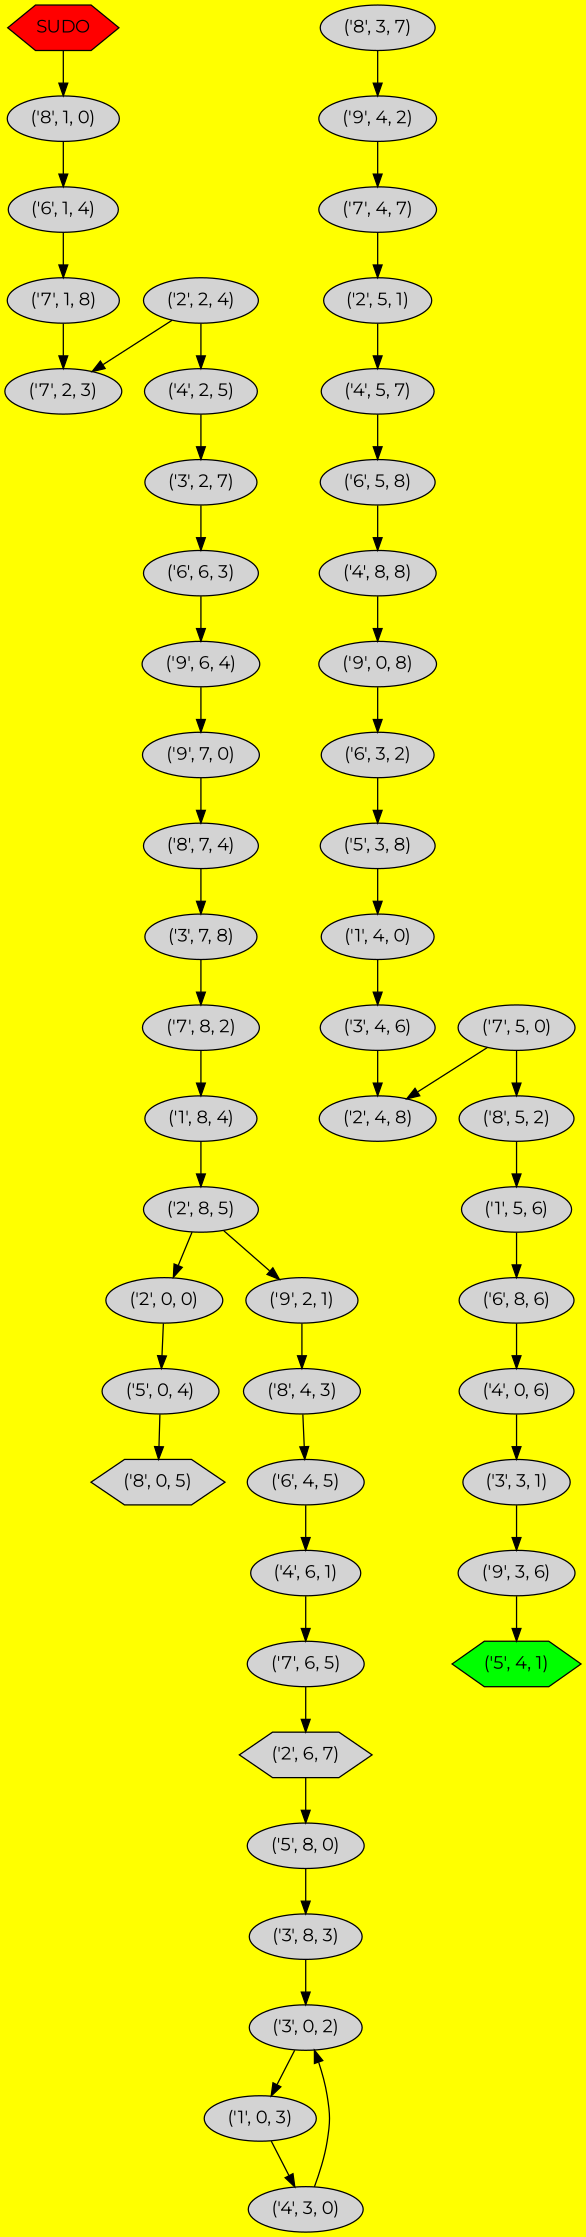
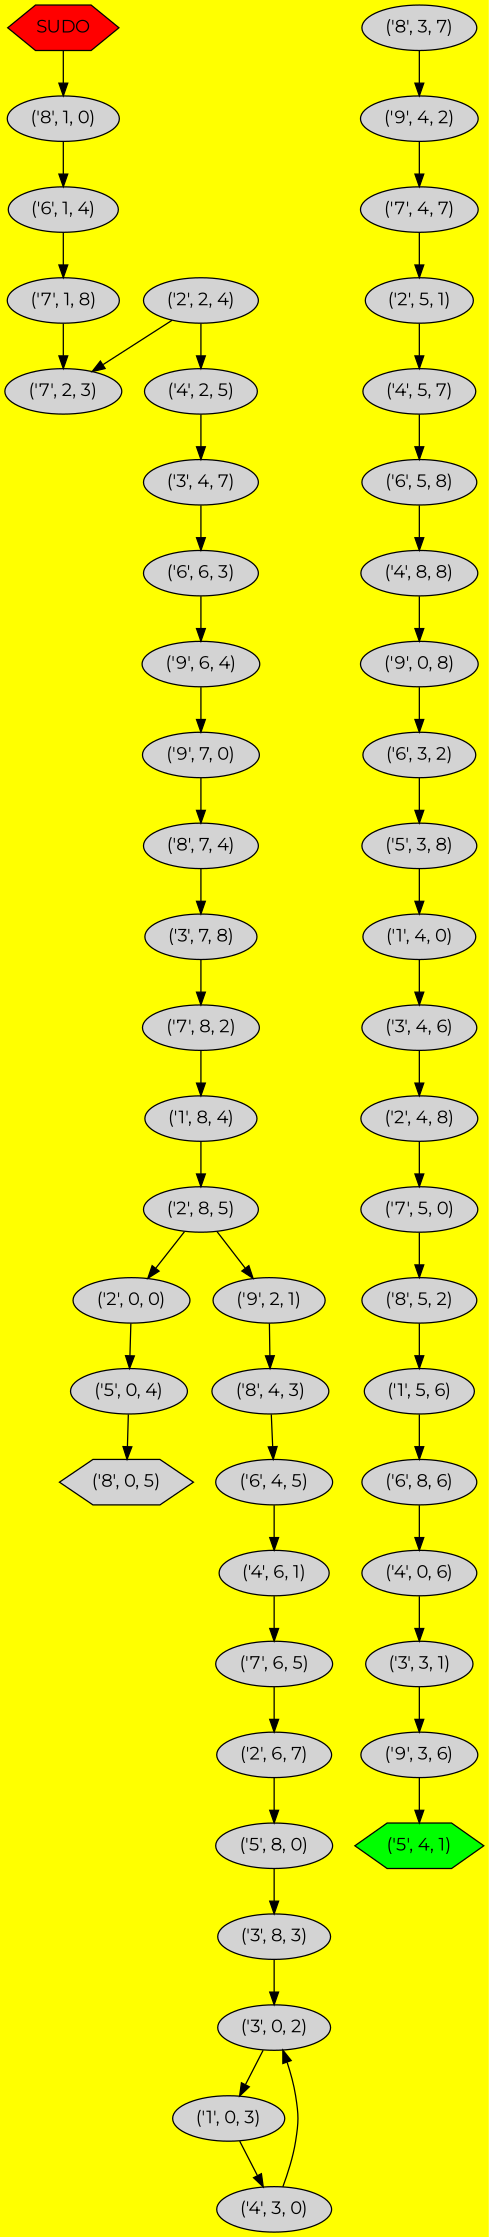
(201, 482) -> (201, 482)
(453, 1070) -> (419, 1158)
(306, 1755) -> (274, 1755)
